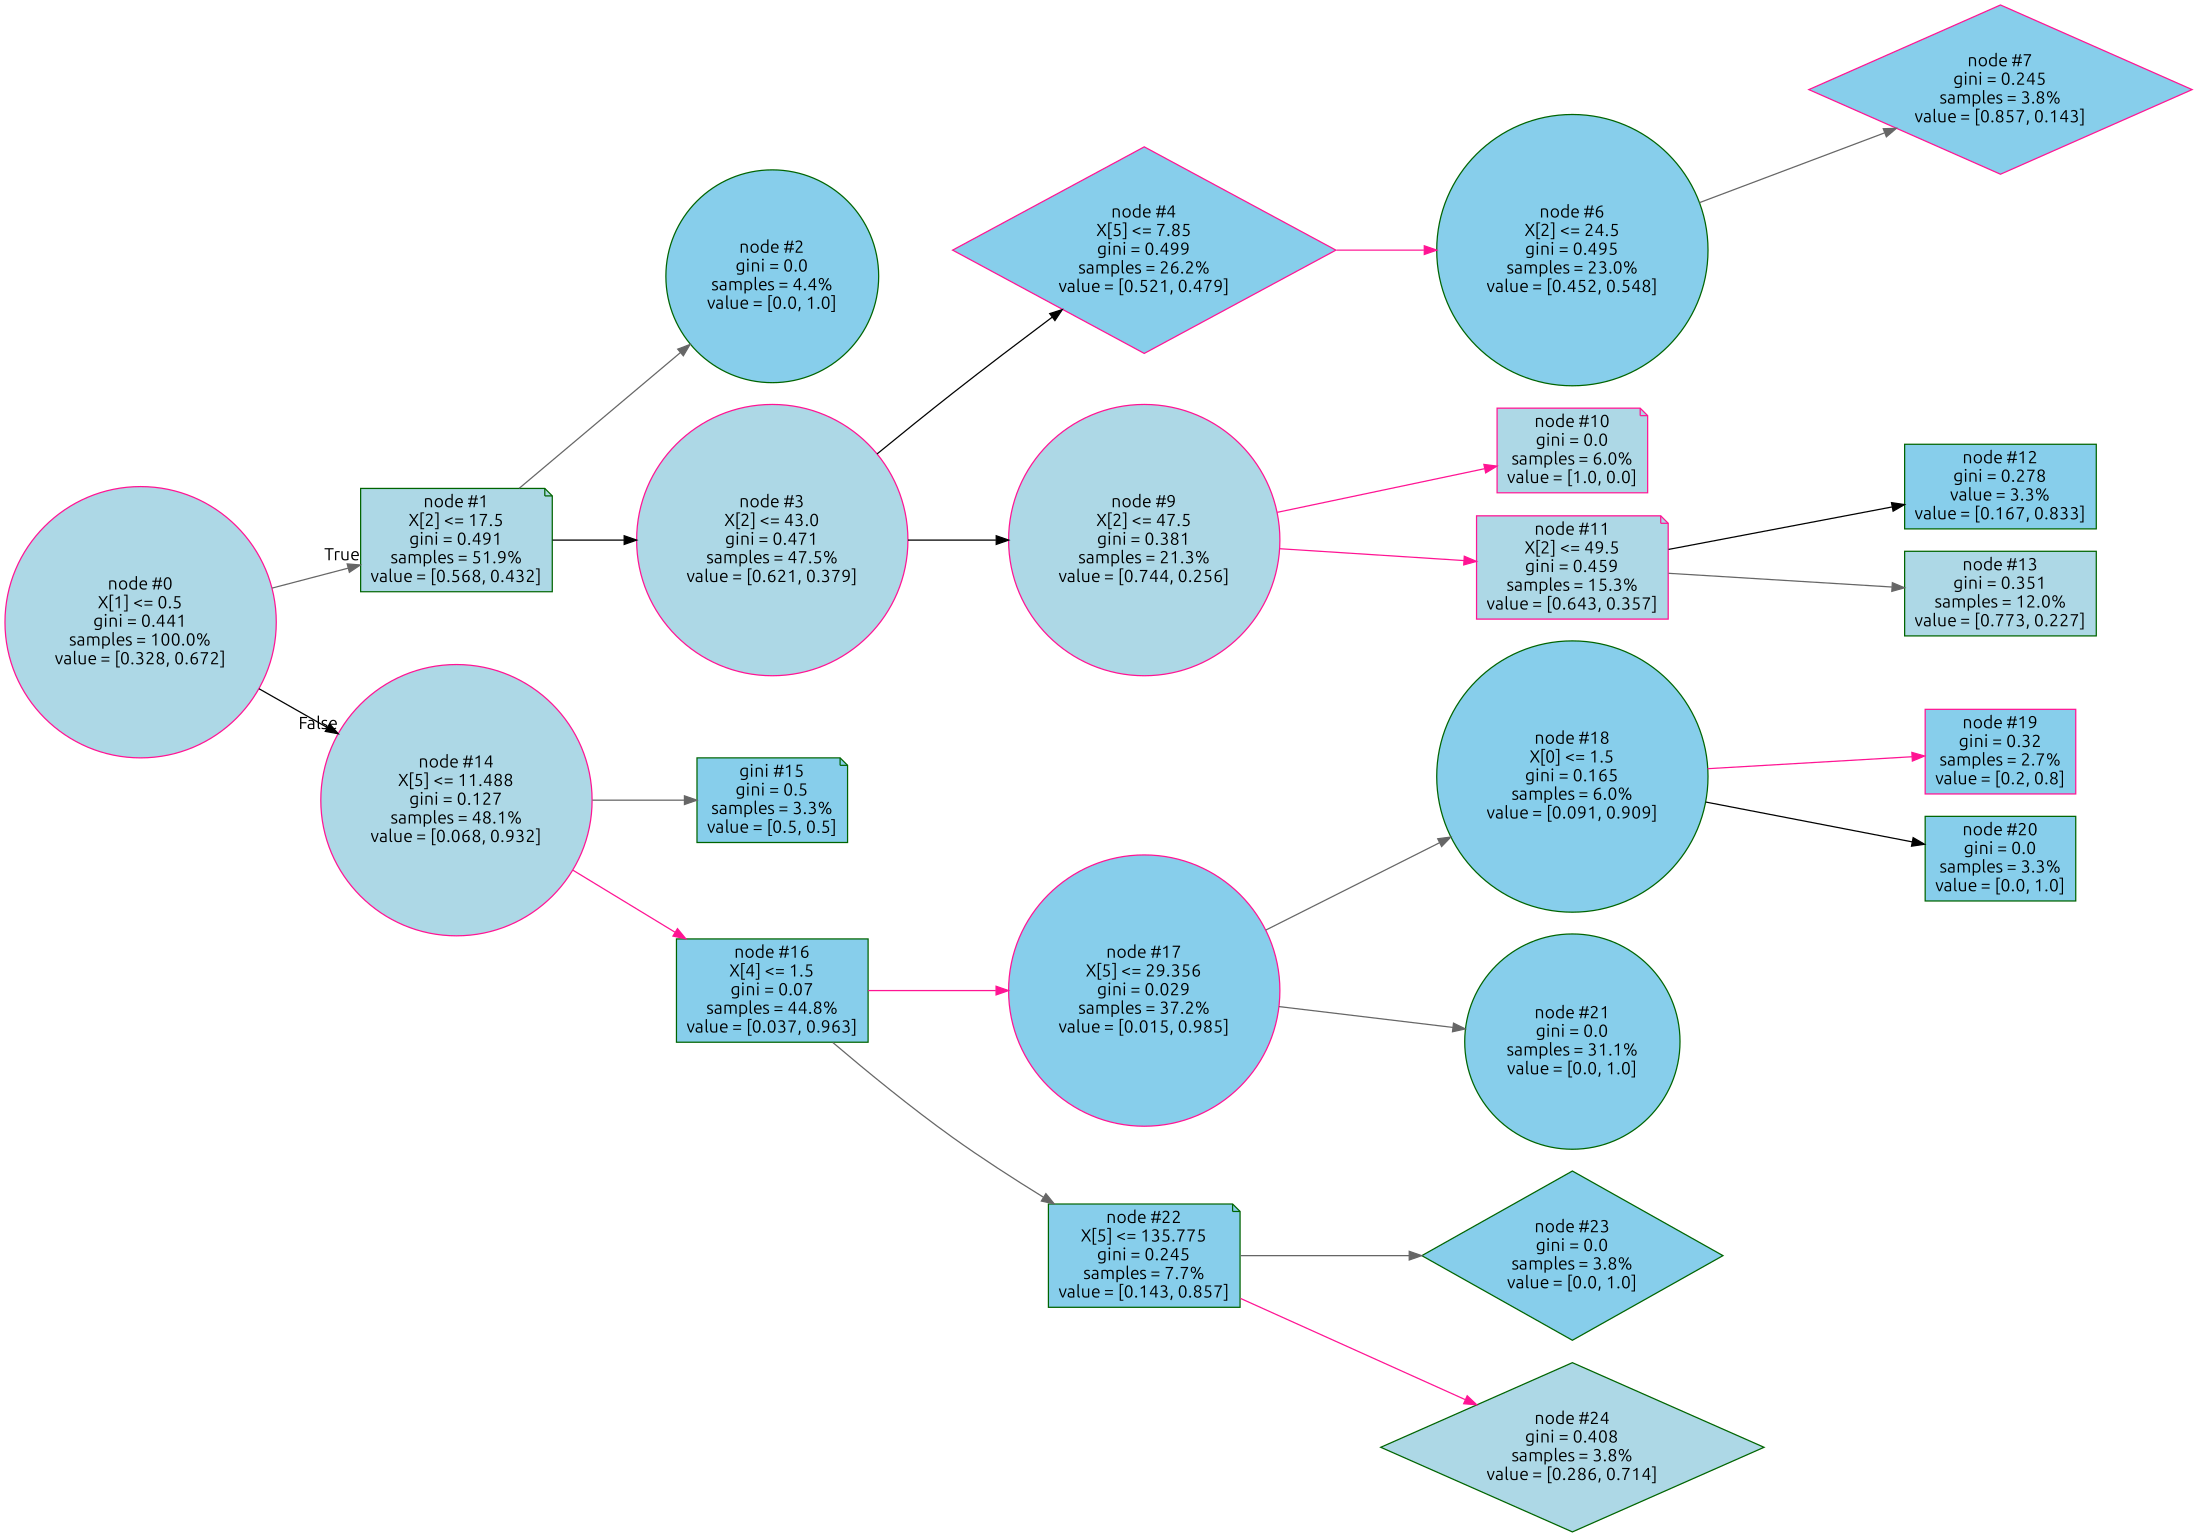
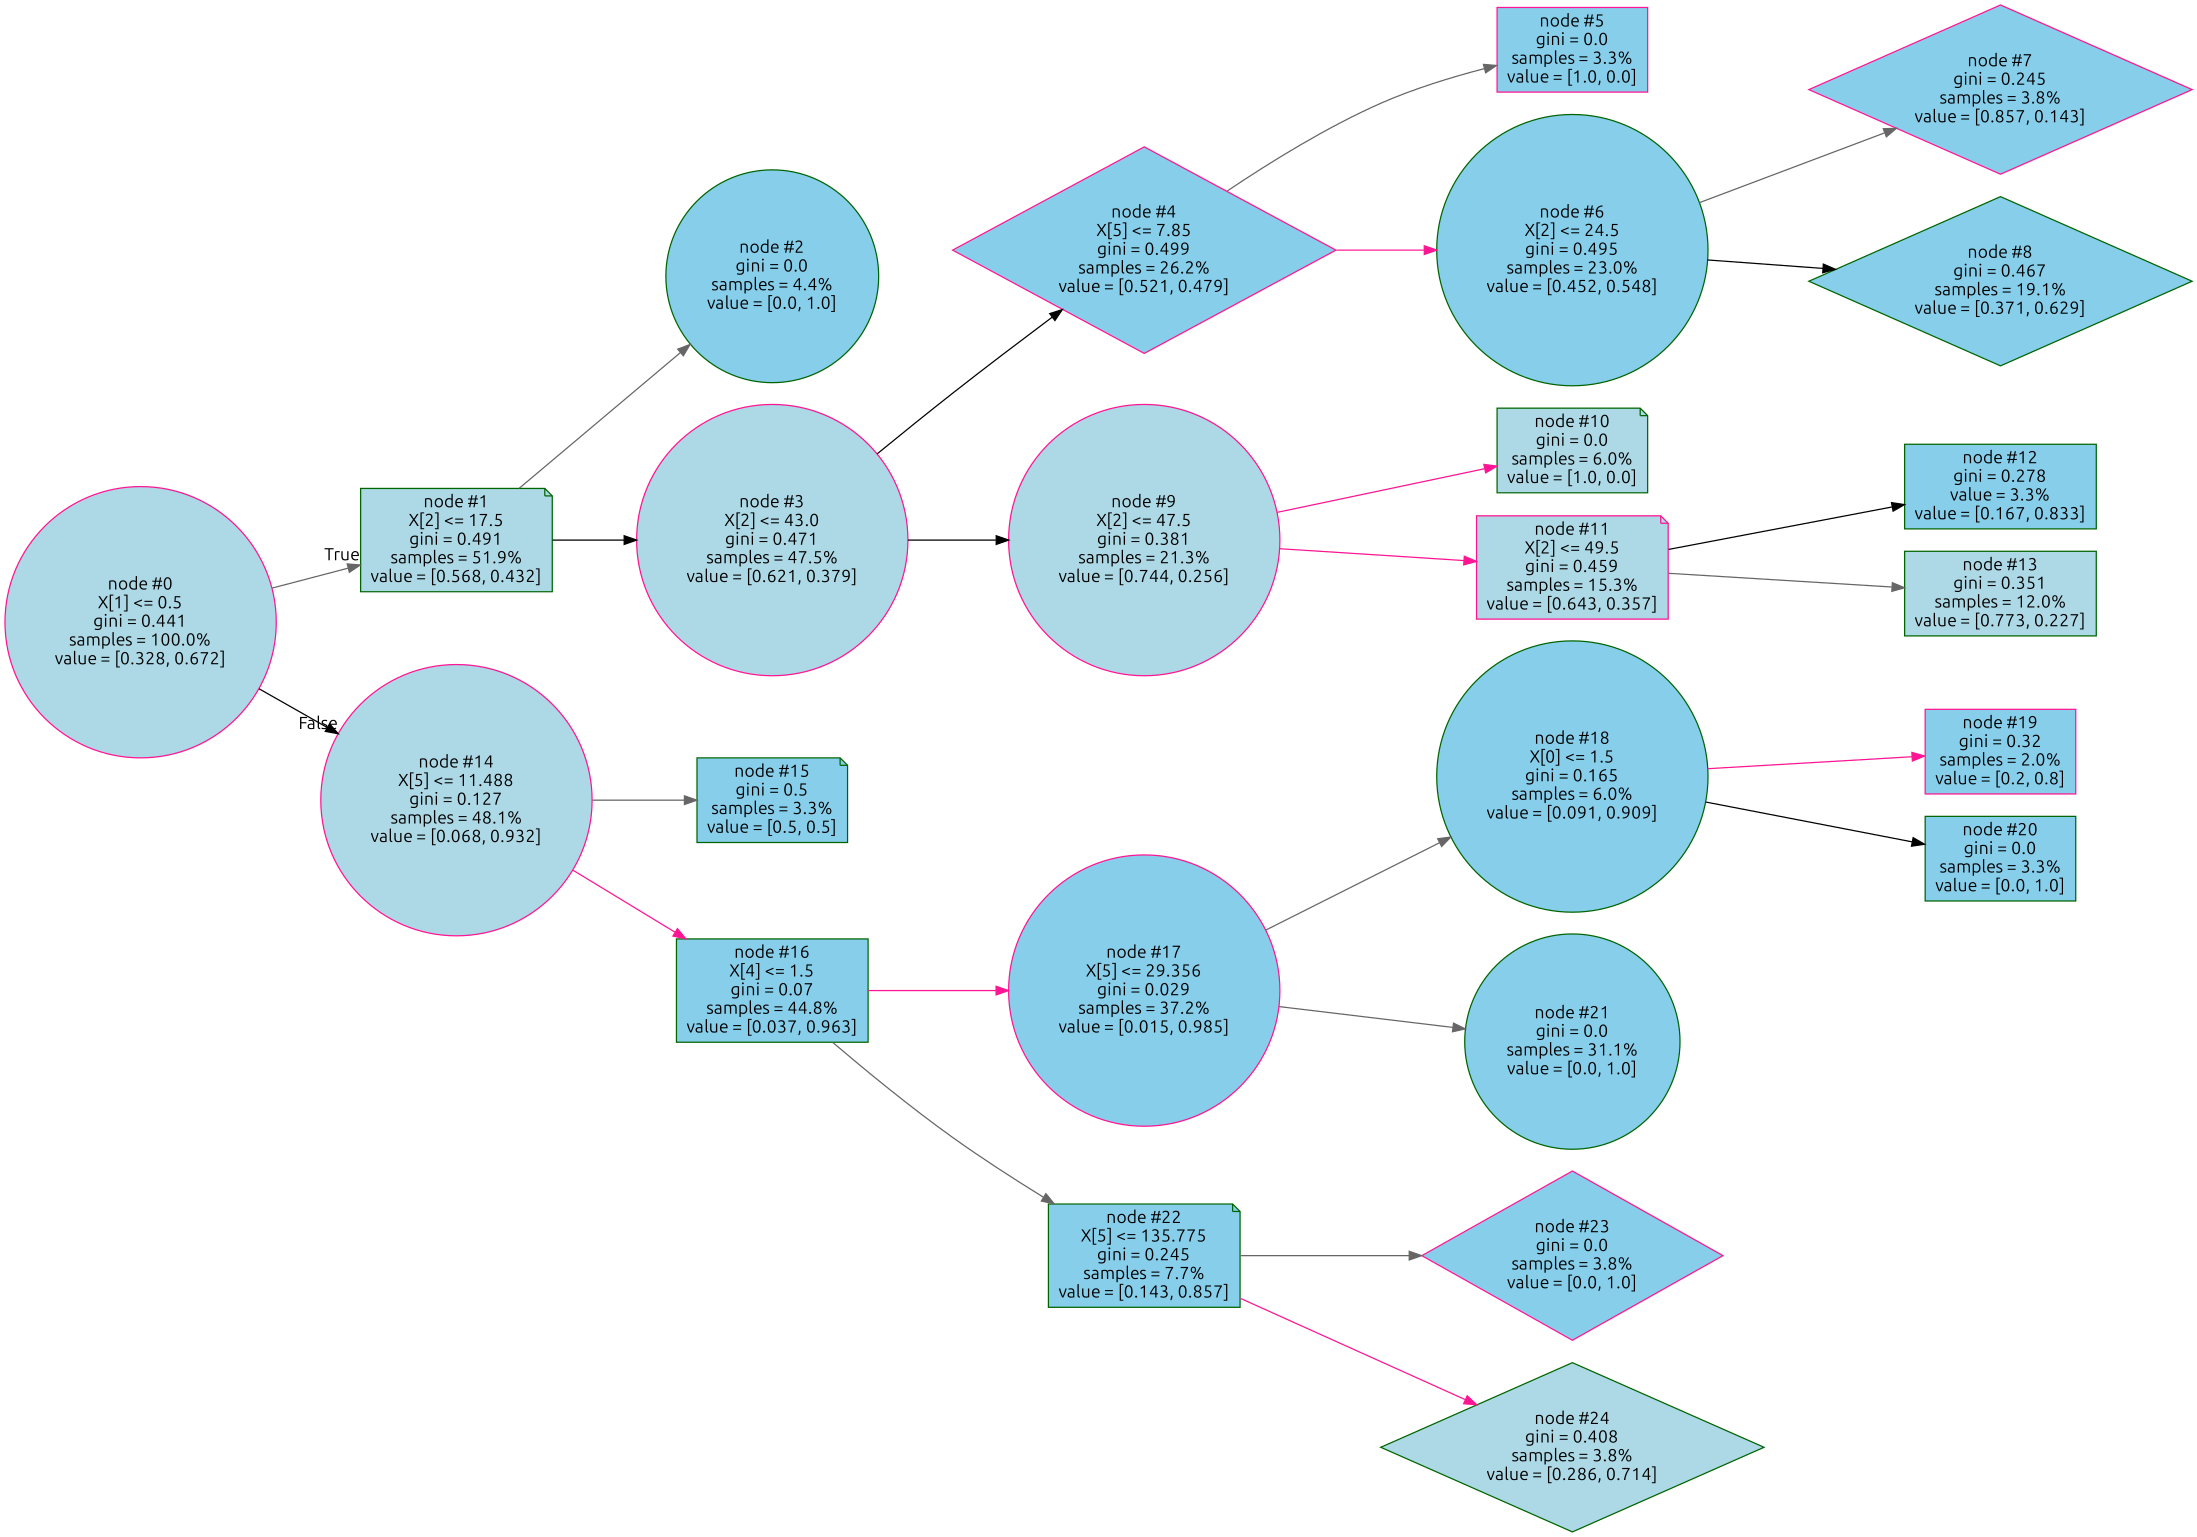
none -> (1572, 50)
none -> (2000, 281)
(1572, 450) -> (1572, 450)
(2000, 752) -> (2000, 752)
(772, 800) -> (772, 800)
(1572, 1256) -> (1572, 1256)
